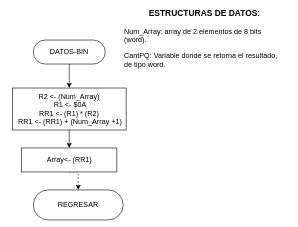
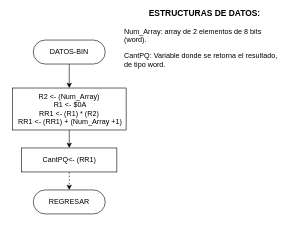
(70, 160) -> (70, 160)
(78, 205) -> (69, 202)
